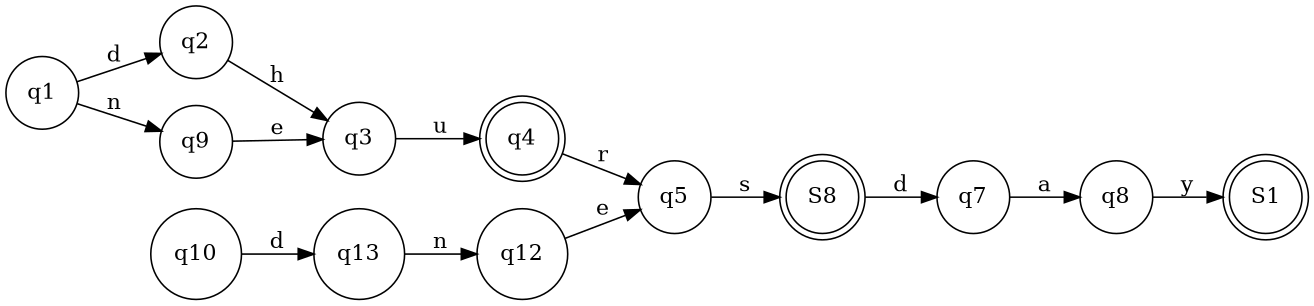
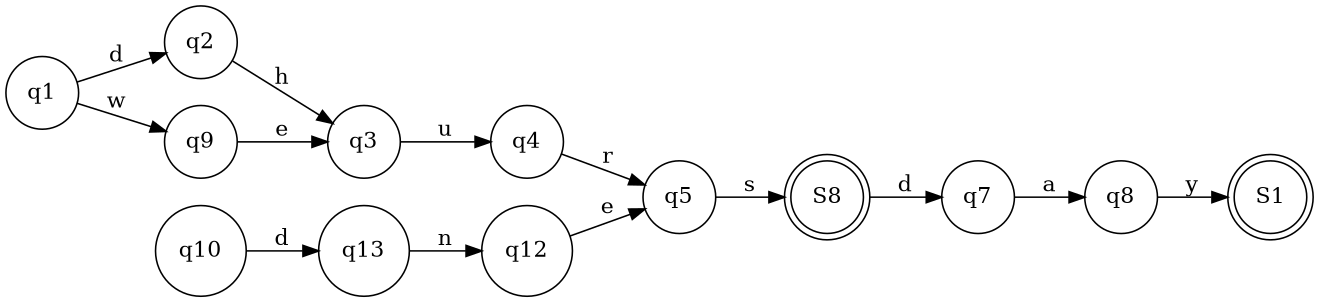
(115, 103) -> (117, 102)
(522, 139) -> (527, 142)
